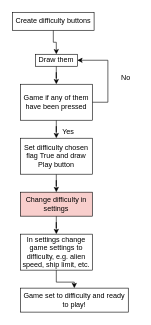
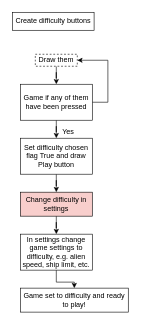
(56, 43) -> none
(56, 60) -> (56, 60)
(126, 78) -> none
